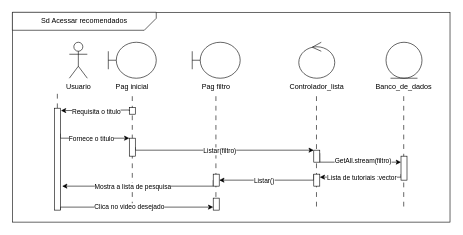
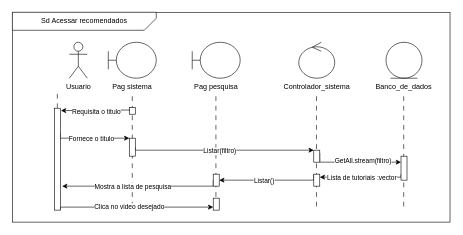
(132, 87) -> (132, 87)
(216, 87) -> (216, 87)
(317, 87) -> (317, 87)
